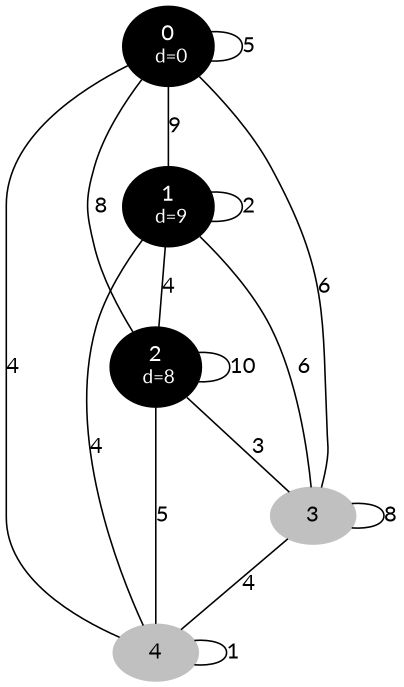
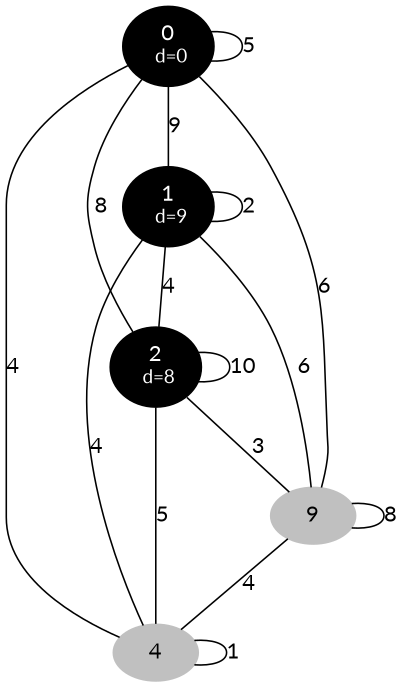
(313, 516) -> (313, 516)
